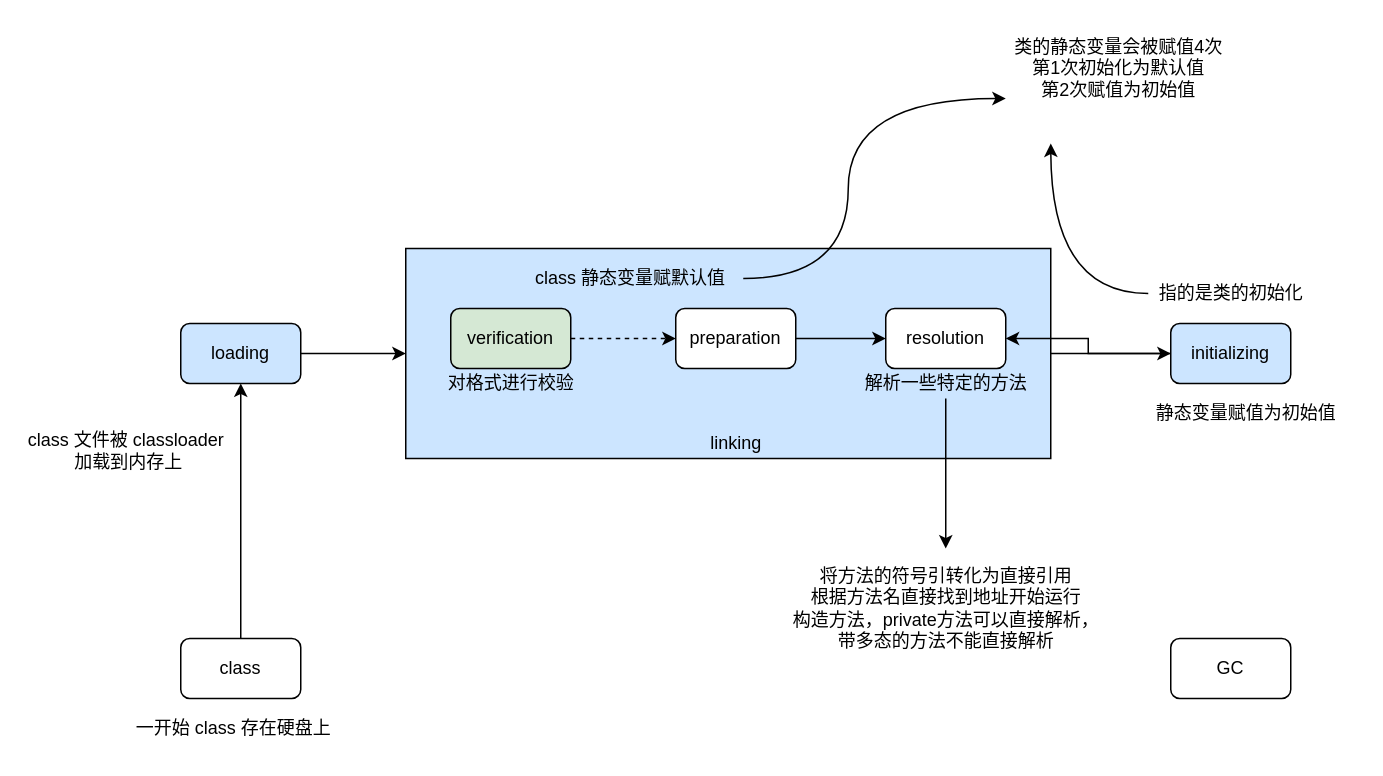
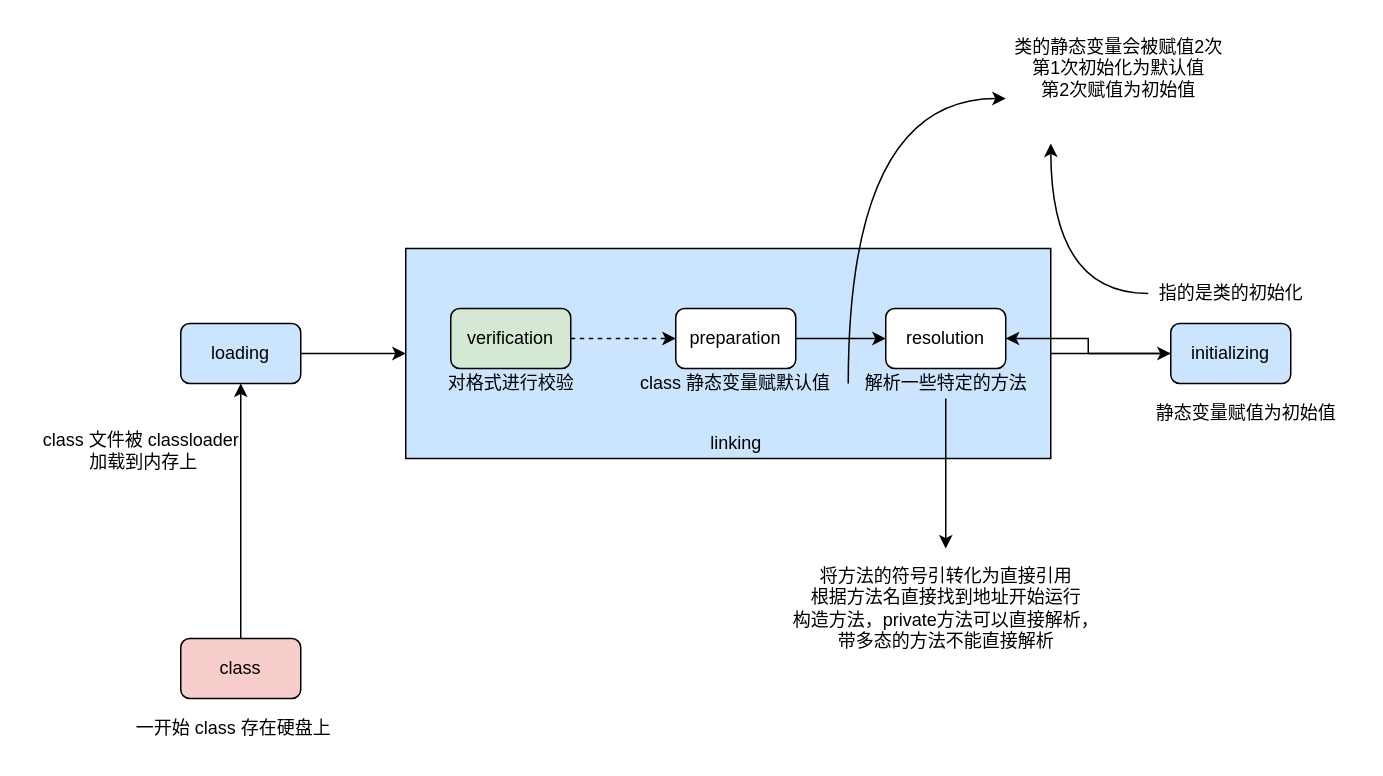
(1119, 68) -> (1119, 68)
(631, 278) -> (736, 383)
(128, 451) -> (143, 451)
(241, 668) -> (241, 668)
(1231, 668) -> none
